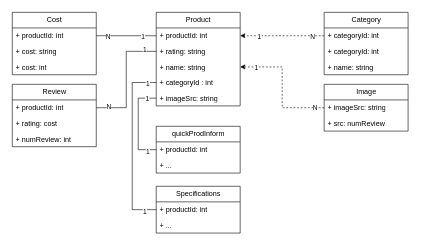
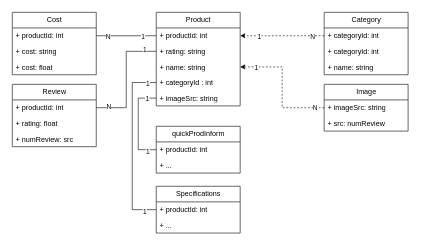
(34, 68) -> (38, 68)
(40, 124) -> (41, 124)
(43, 140) -> (44, 140)
